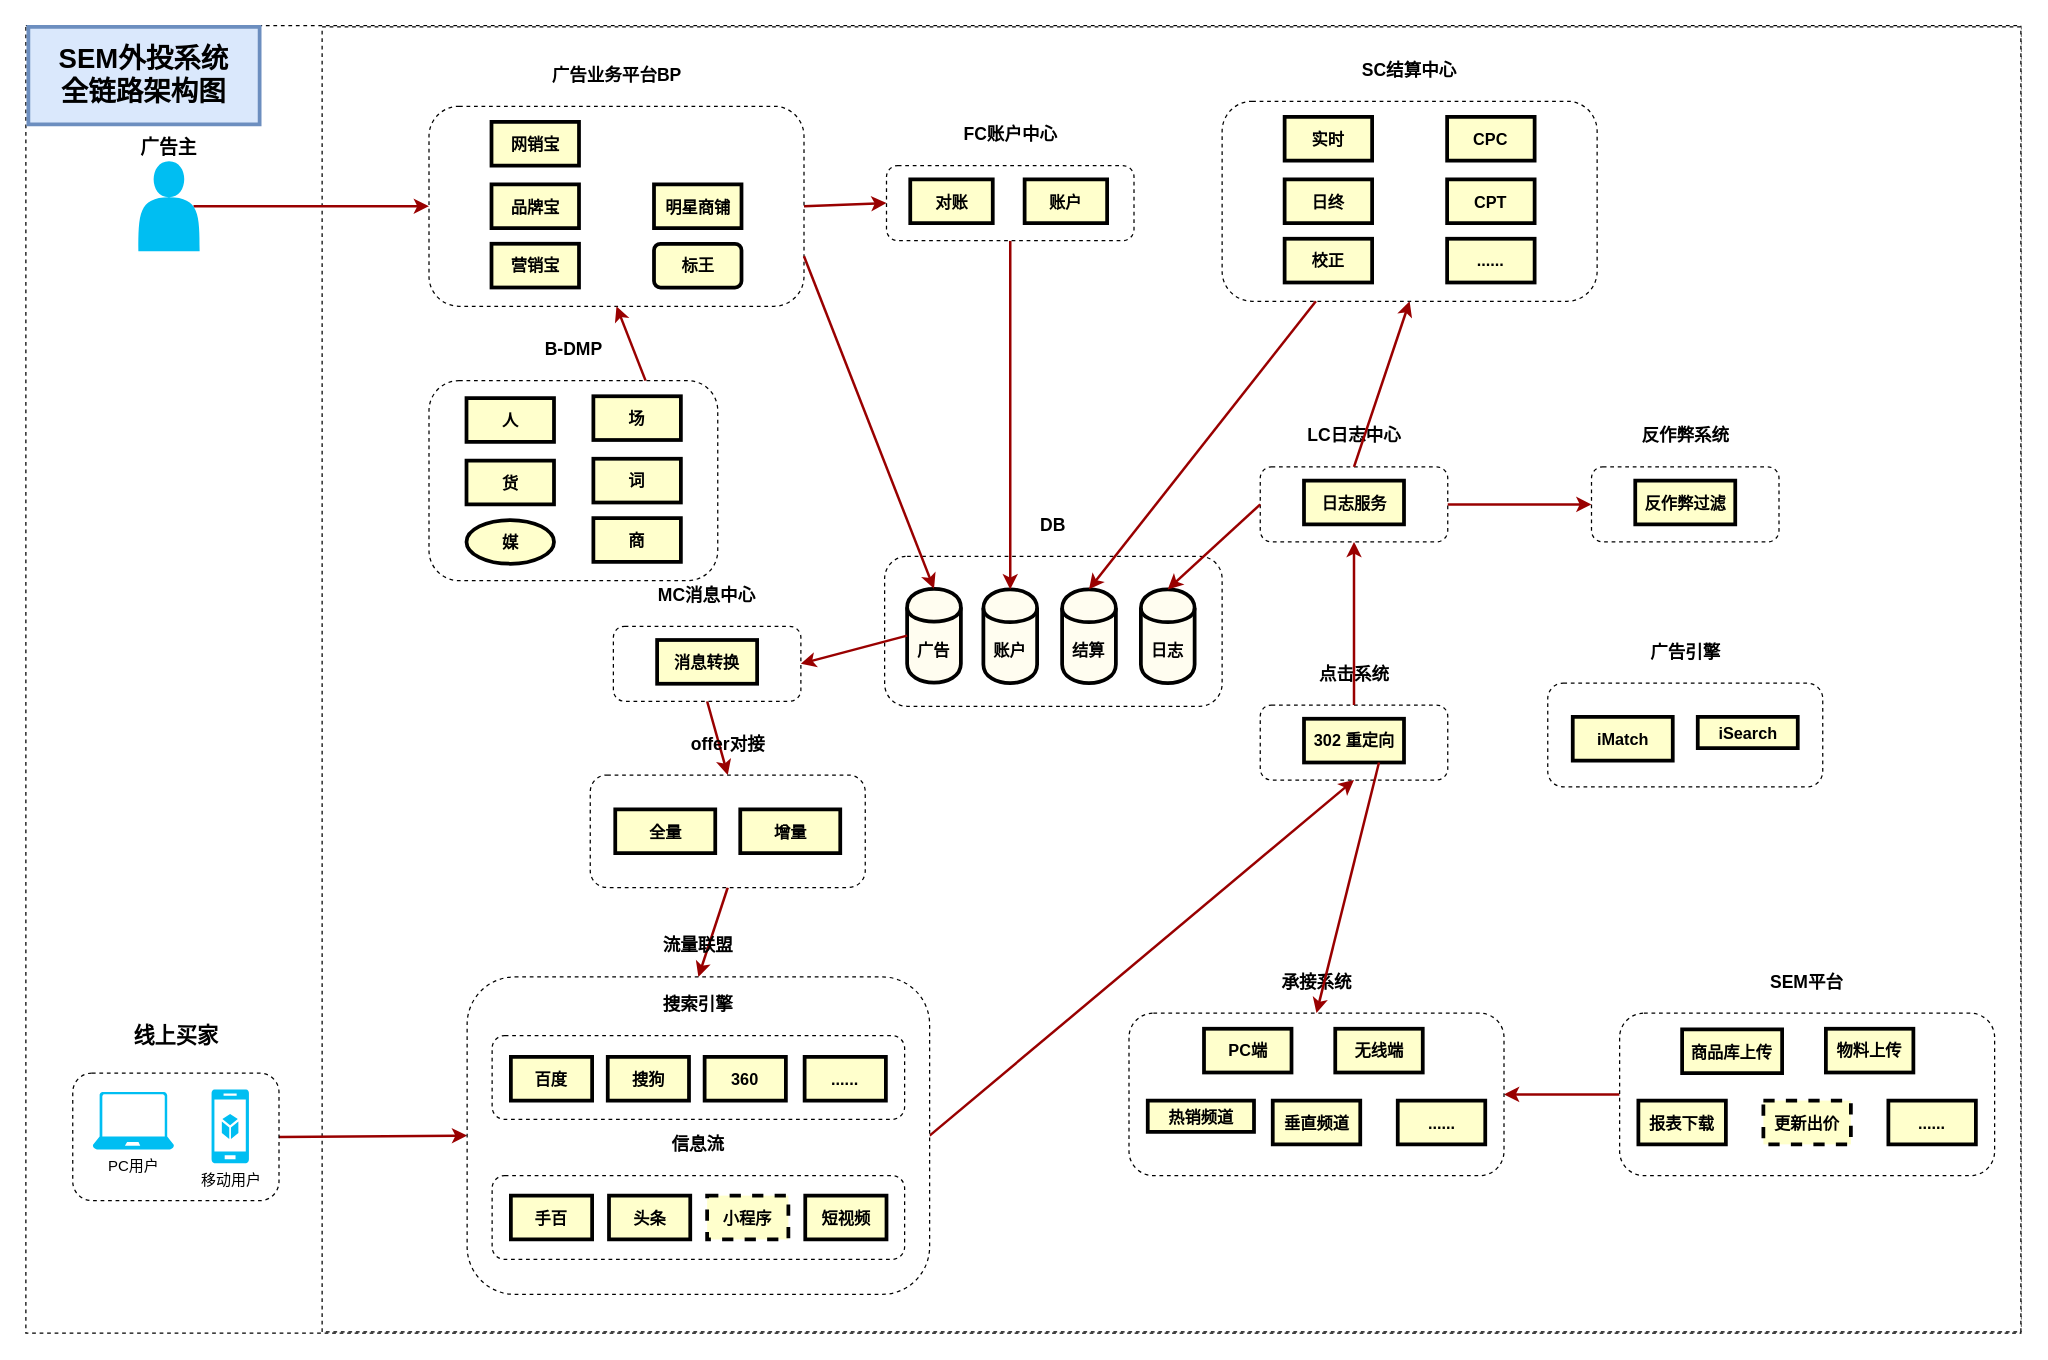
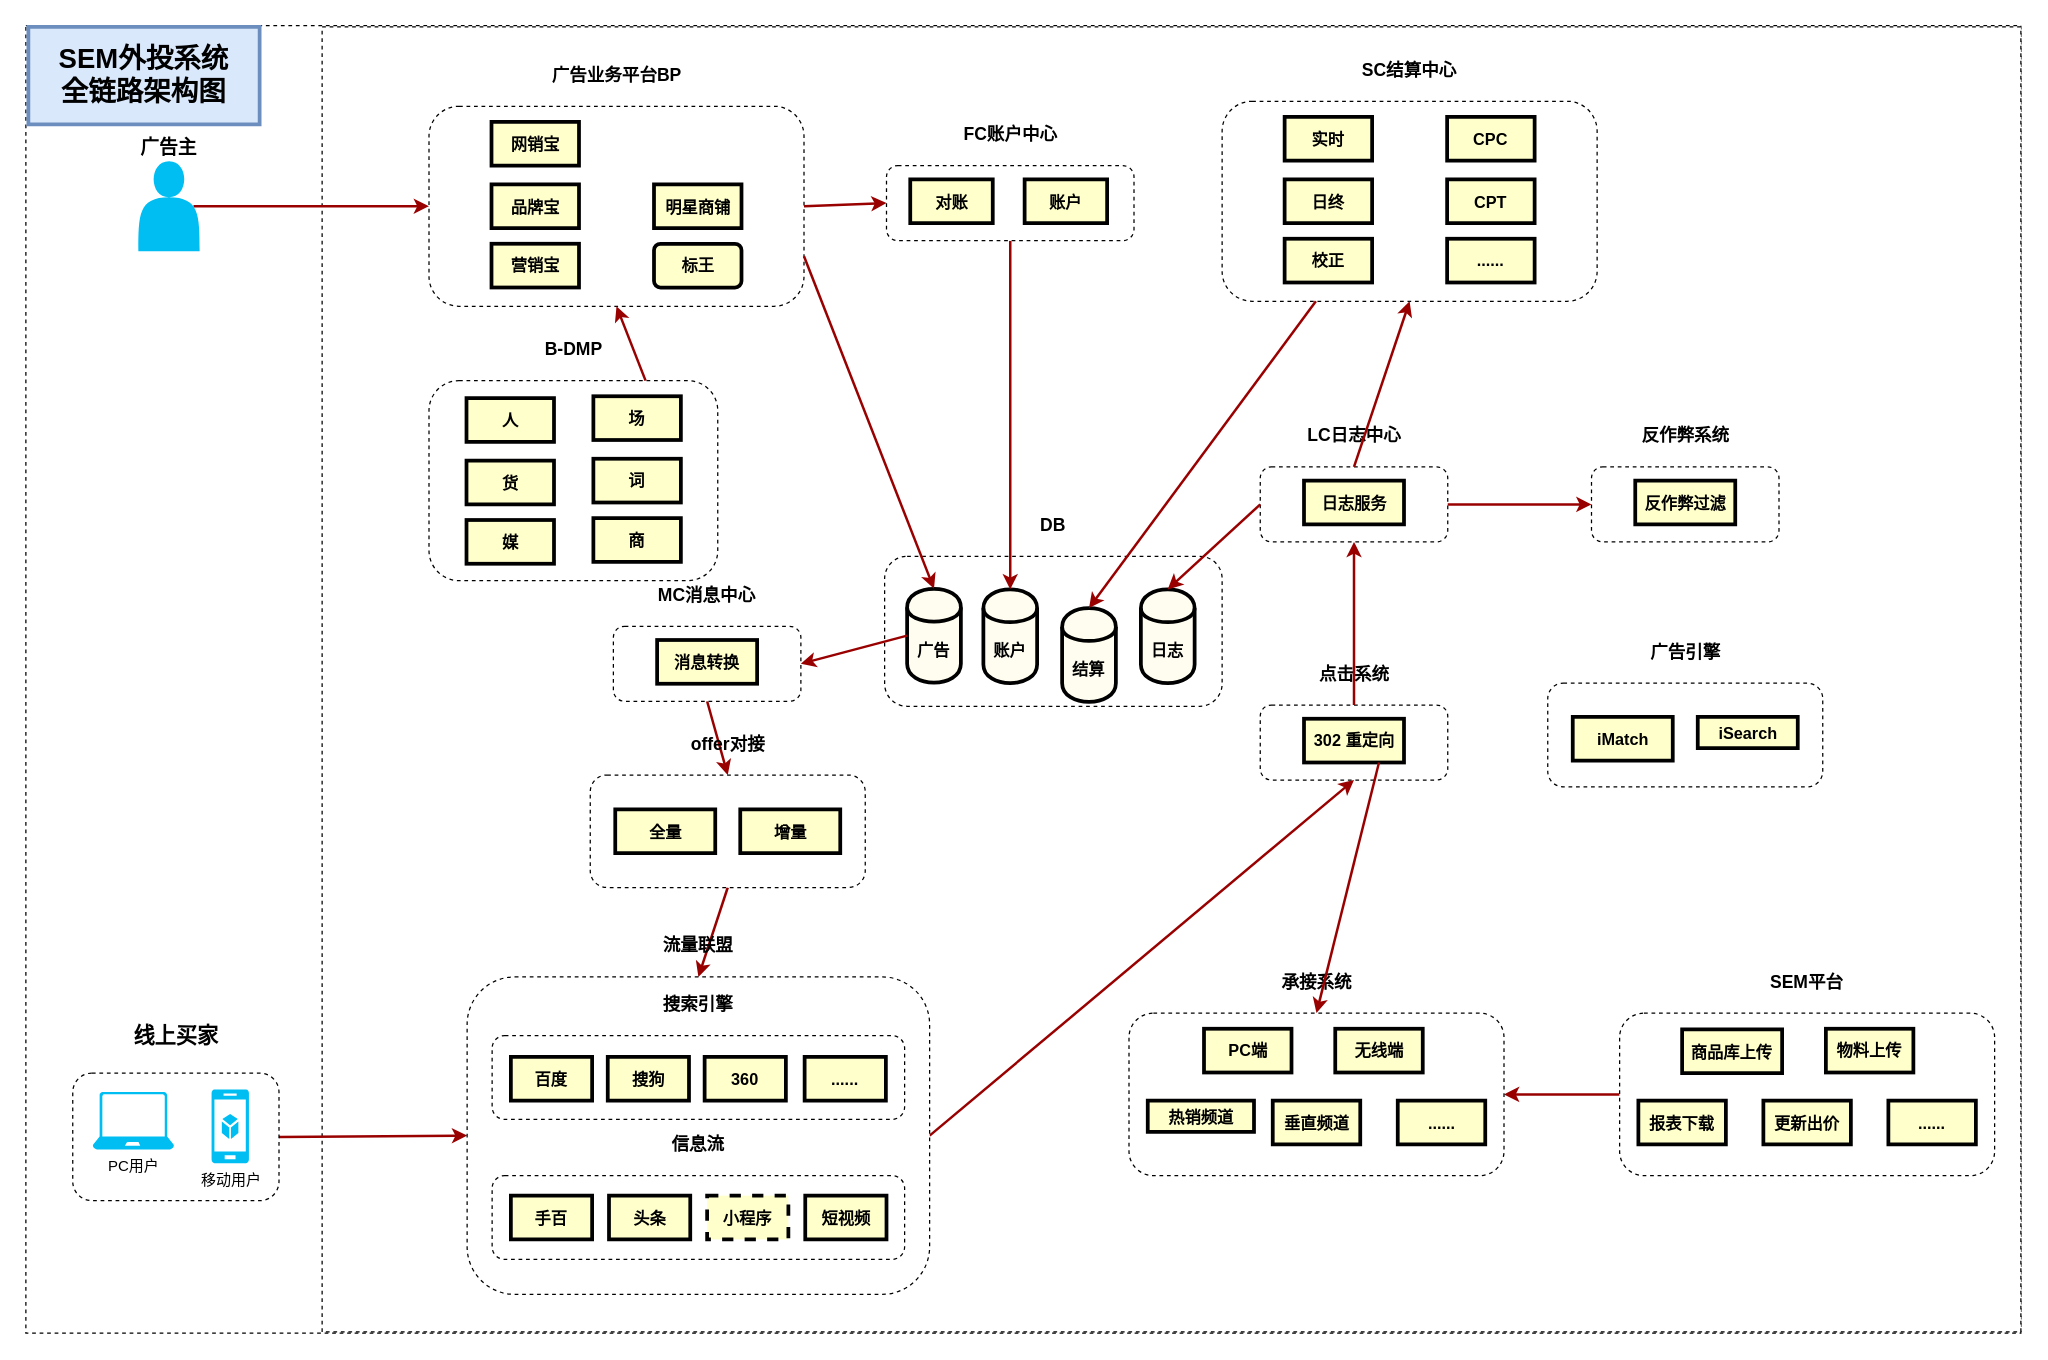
(510, 542) -> (510, 542)
(1089, 636) -> (1089, 655)
(1807, 1123) -> (1807, 1123)
